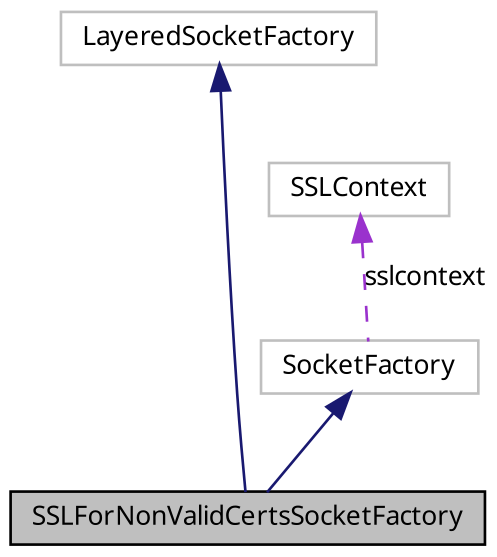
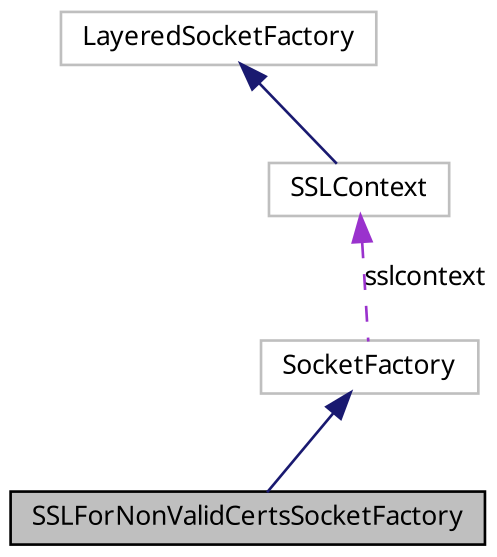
(231, 292) -> (298, 123)
